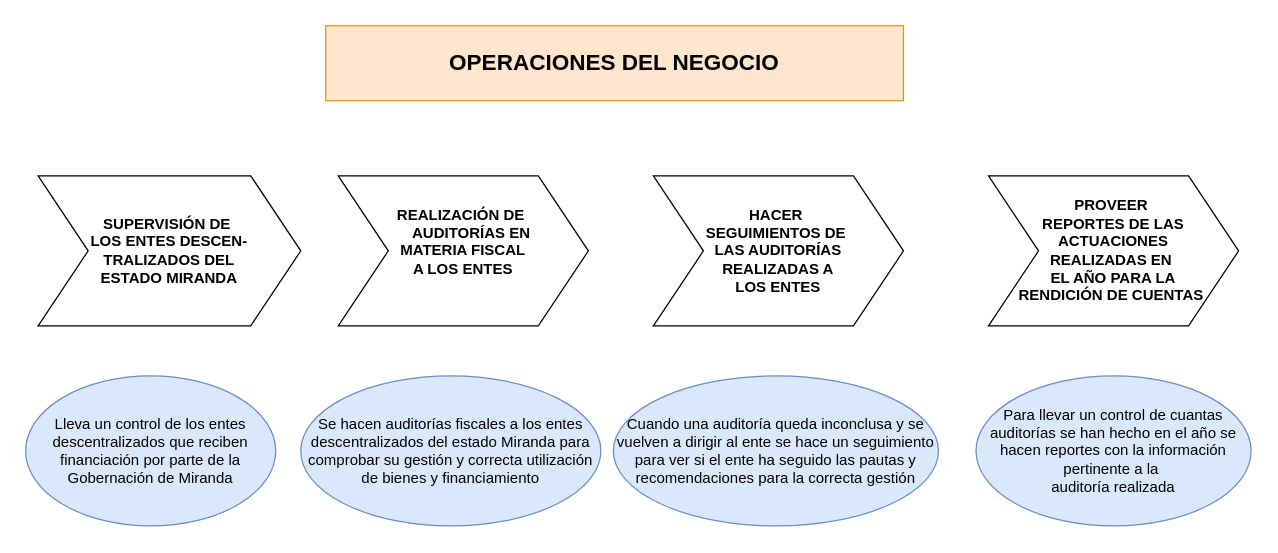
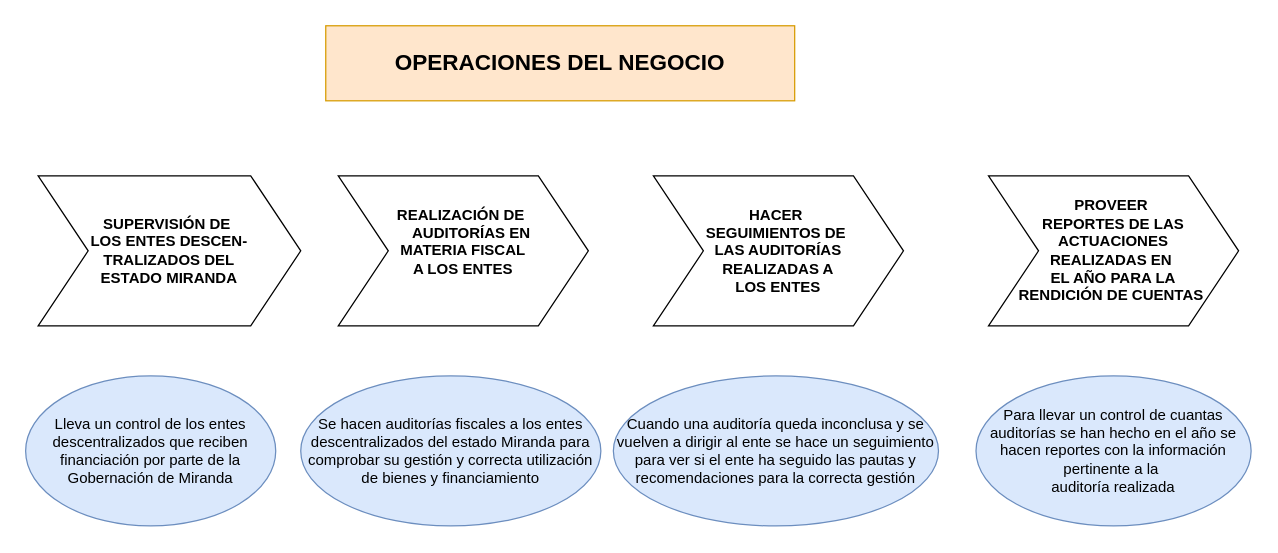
(614, 63) -> (560, 63)
